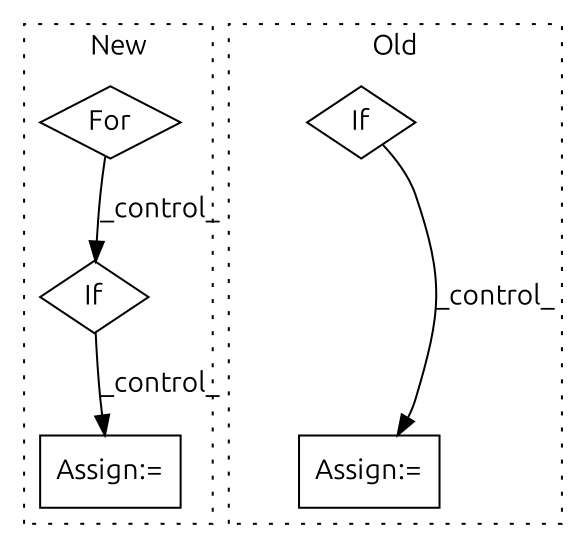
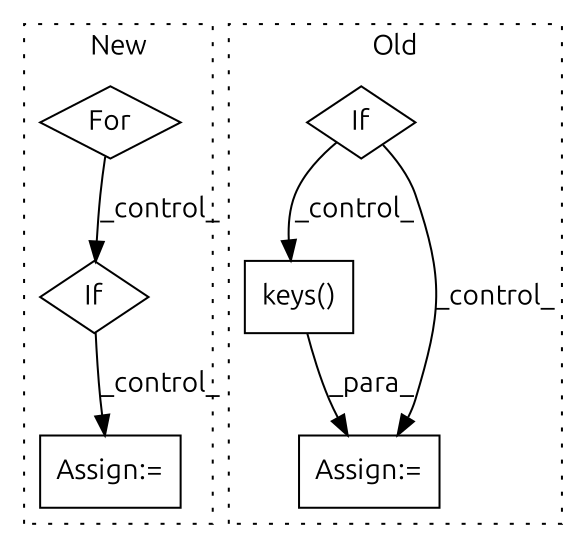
none -> (299, 297)
